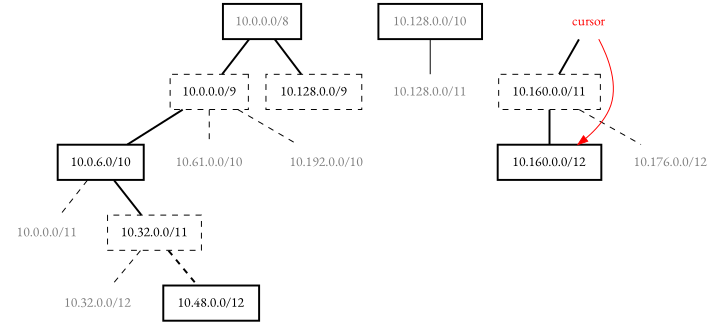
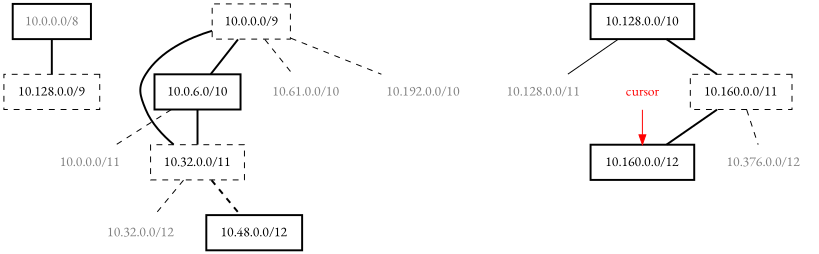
(430, 22) -> (642, 22)
(236, 57) -> (145, 75)
(569, 57) -> (692, 57)
(671, 162) -> (764, 162)
